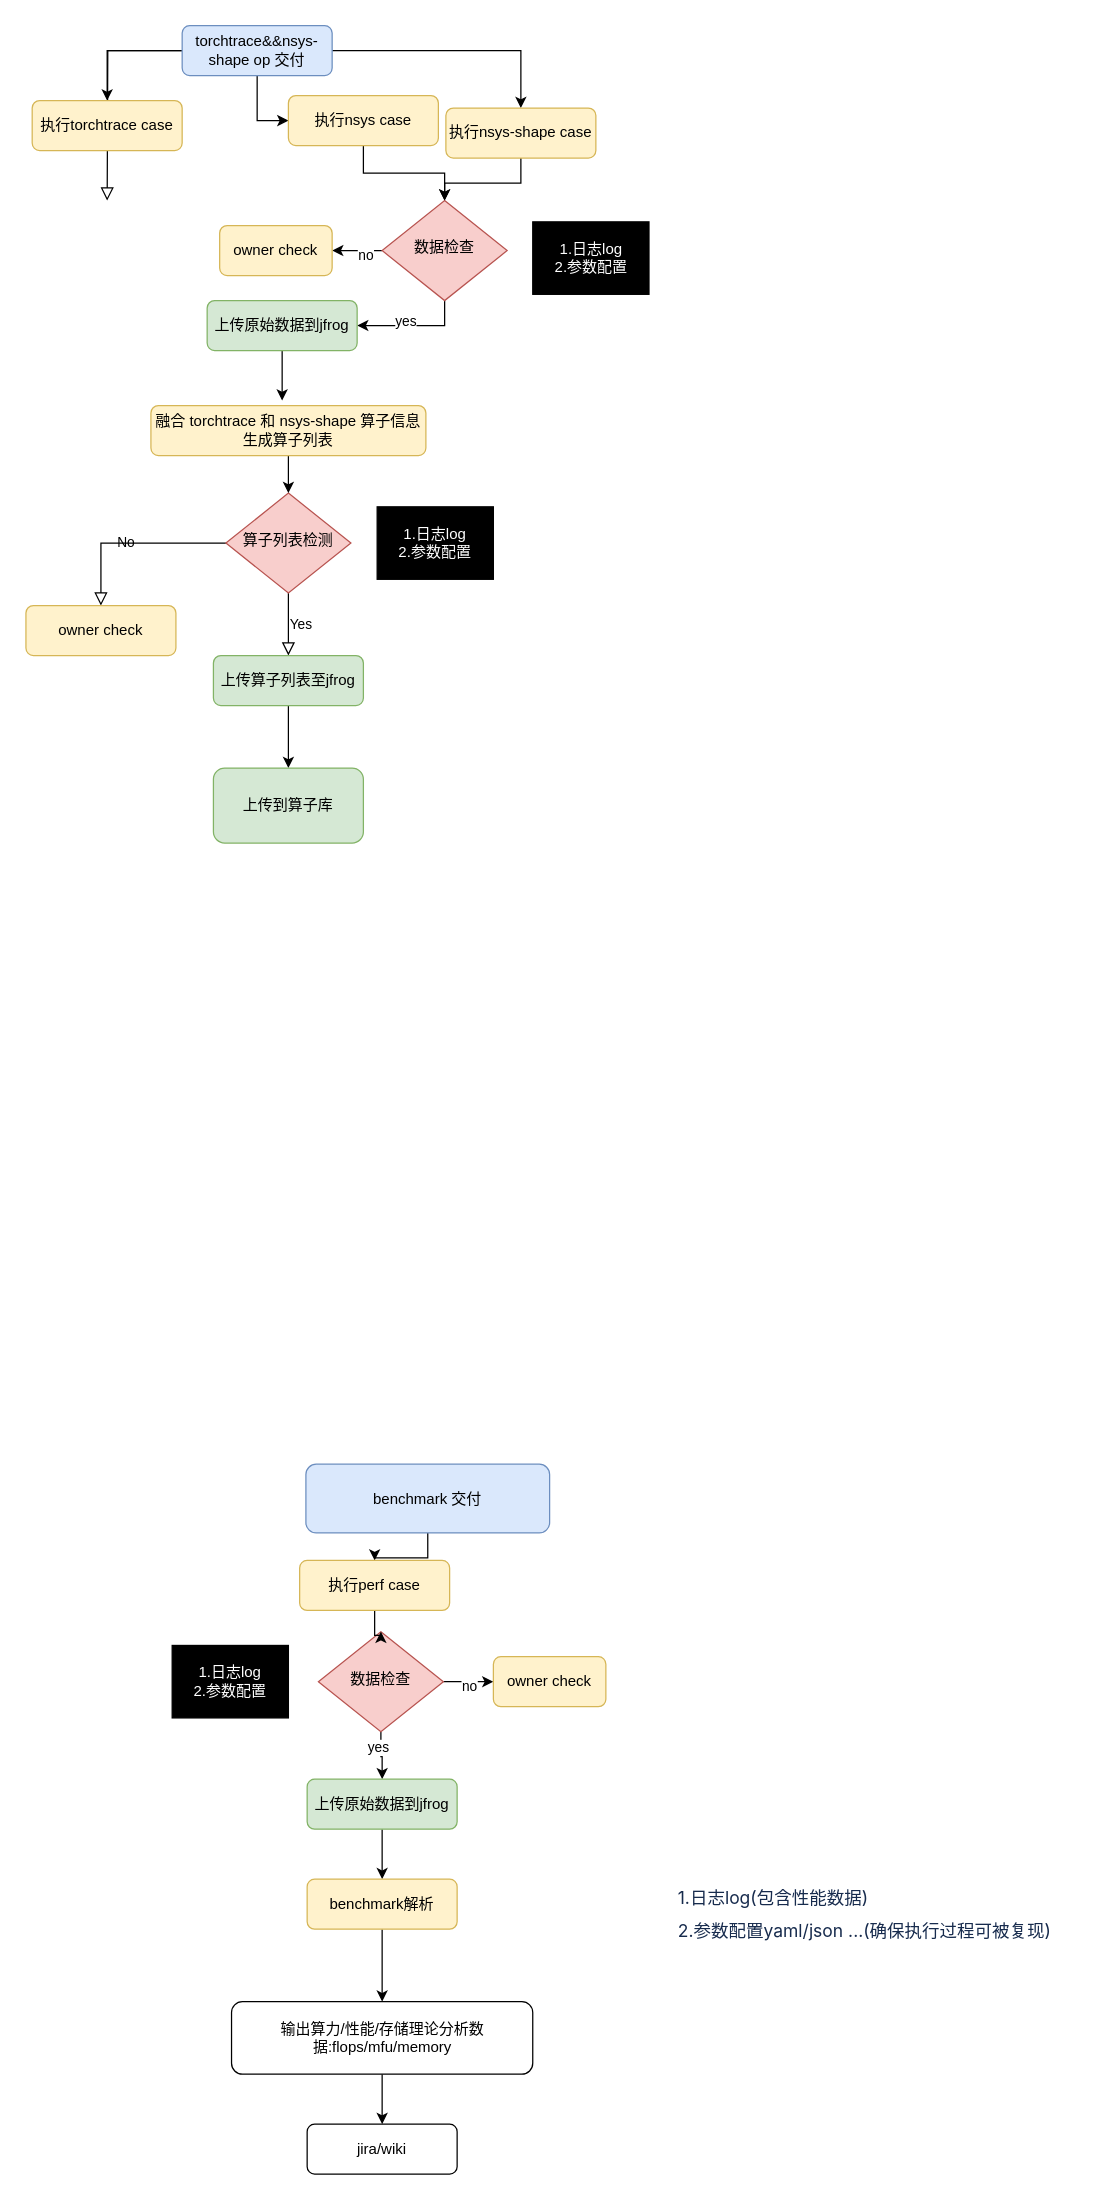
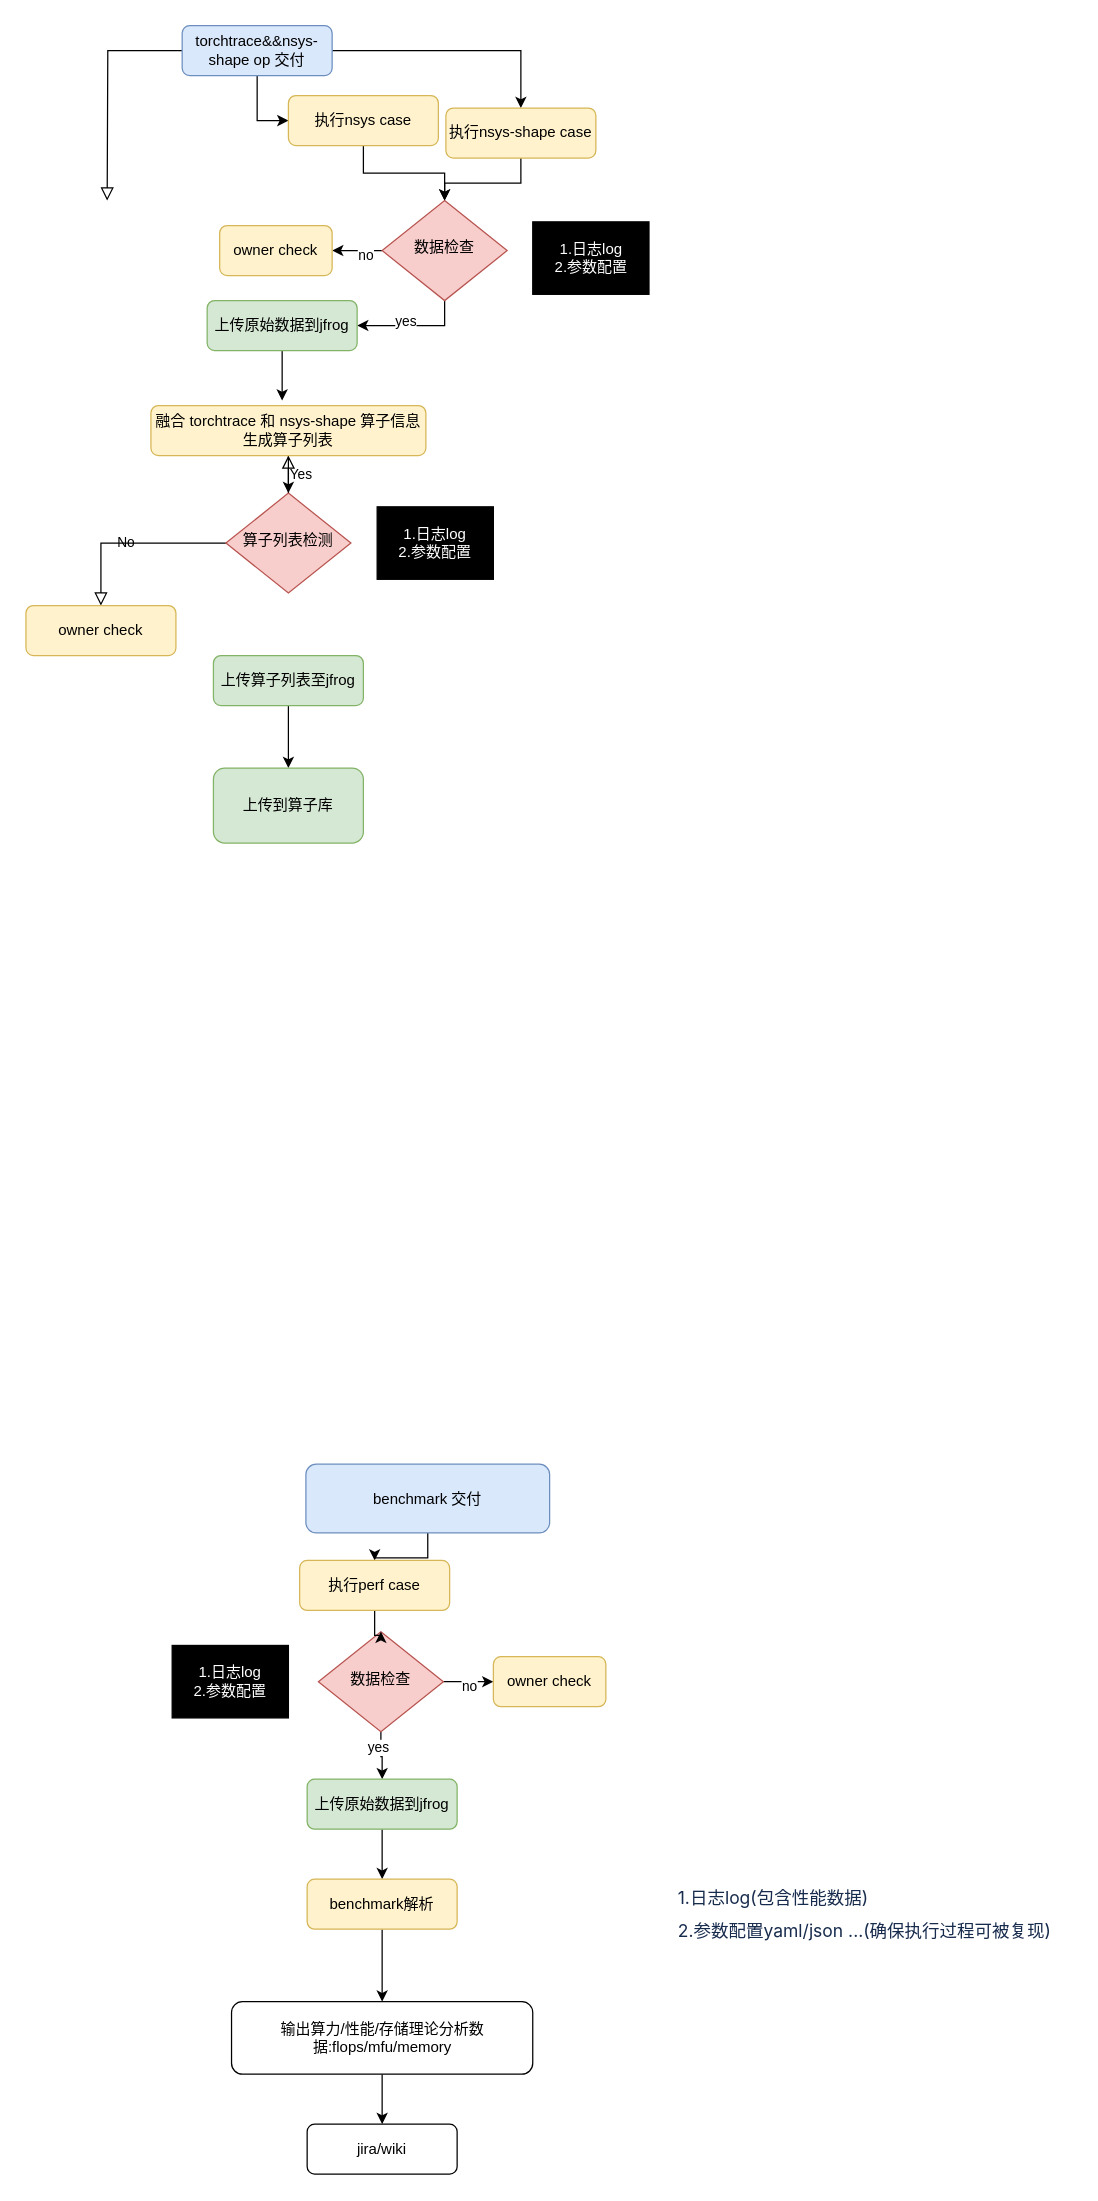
(182, 51) -> none
(107, 126) -> none
(288, 618) -> (288, 491)
